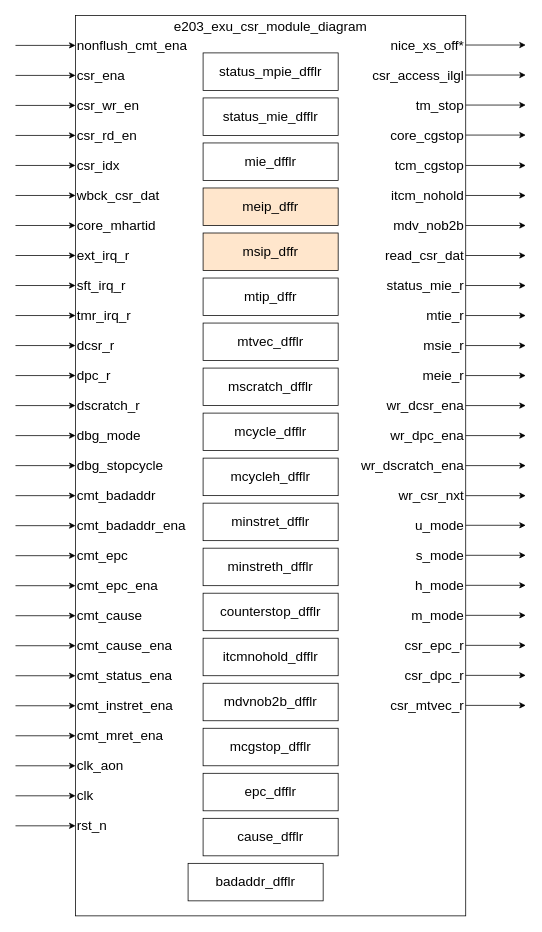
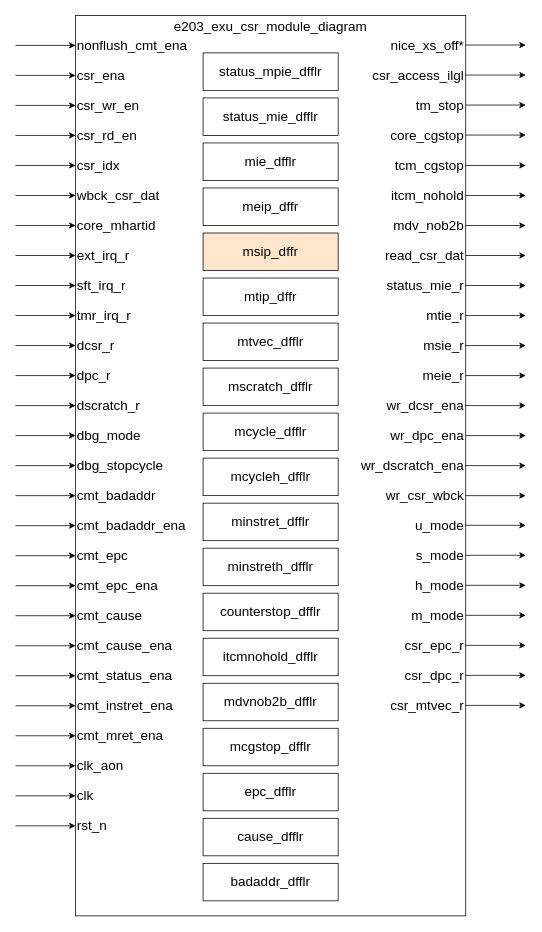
(270, 207) -> (270, 207)
(439, 495) -> (436, 495)
(255, 882) -> (270, 882)
